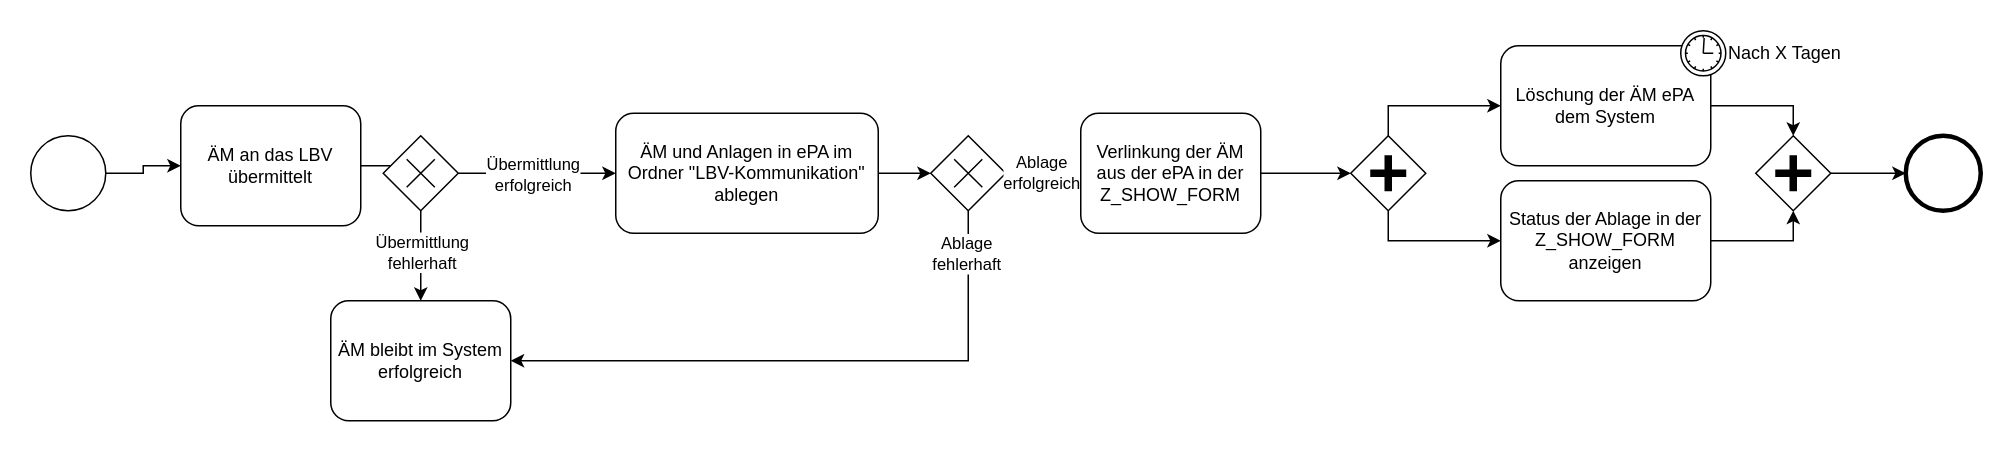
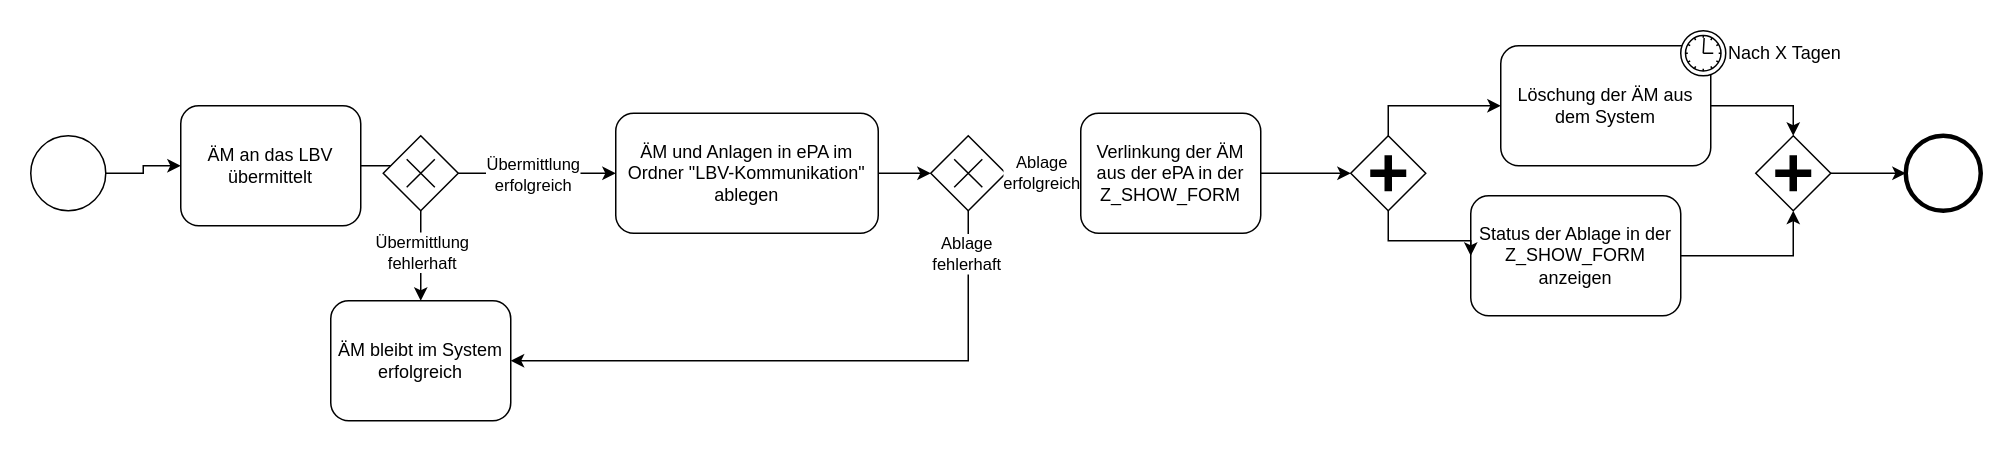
(1606, 106) -> (1606, 106)
(1606, 241) -> (1576, 256)
